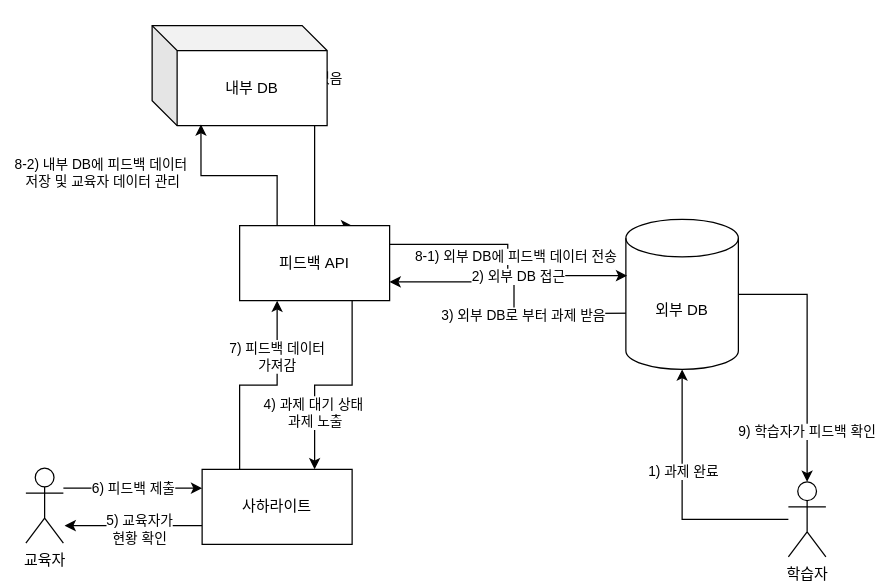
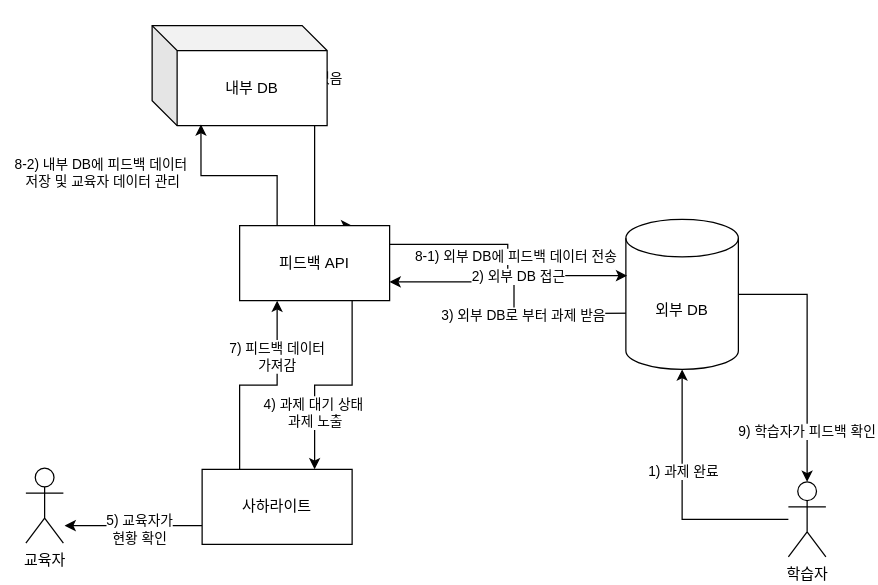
(129, 488) -> none
